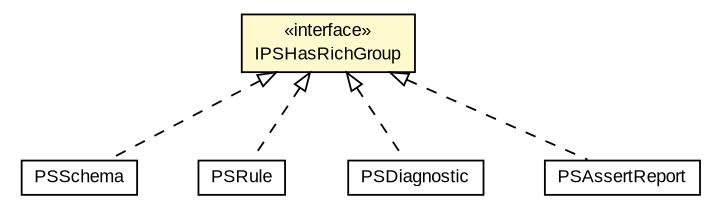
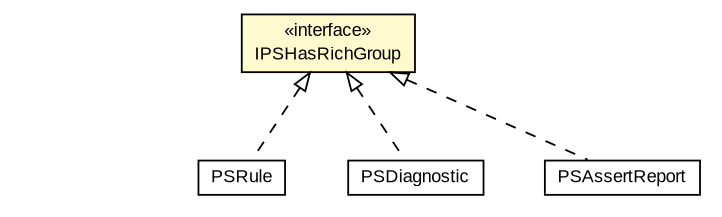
(79, 177) -> none
